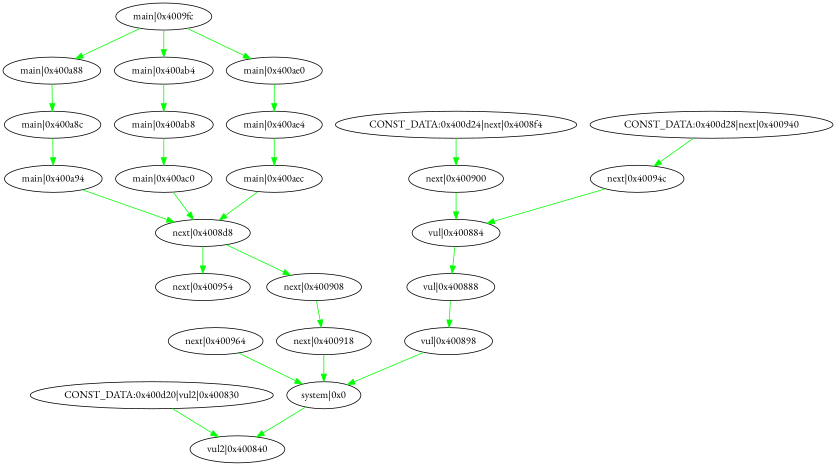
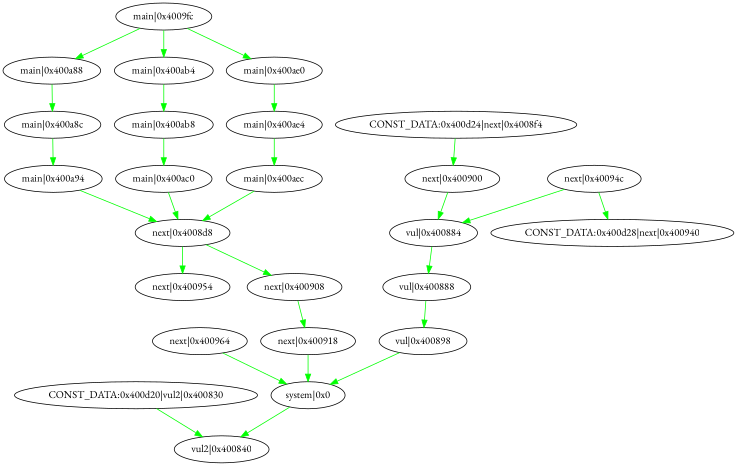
(677, 150) -> (602, 202)
